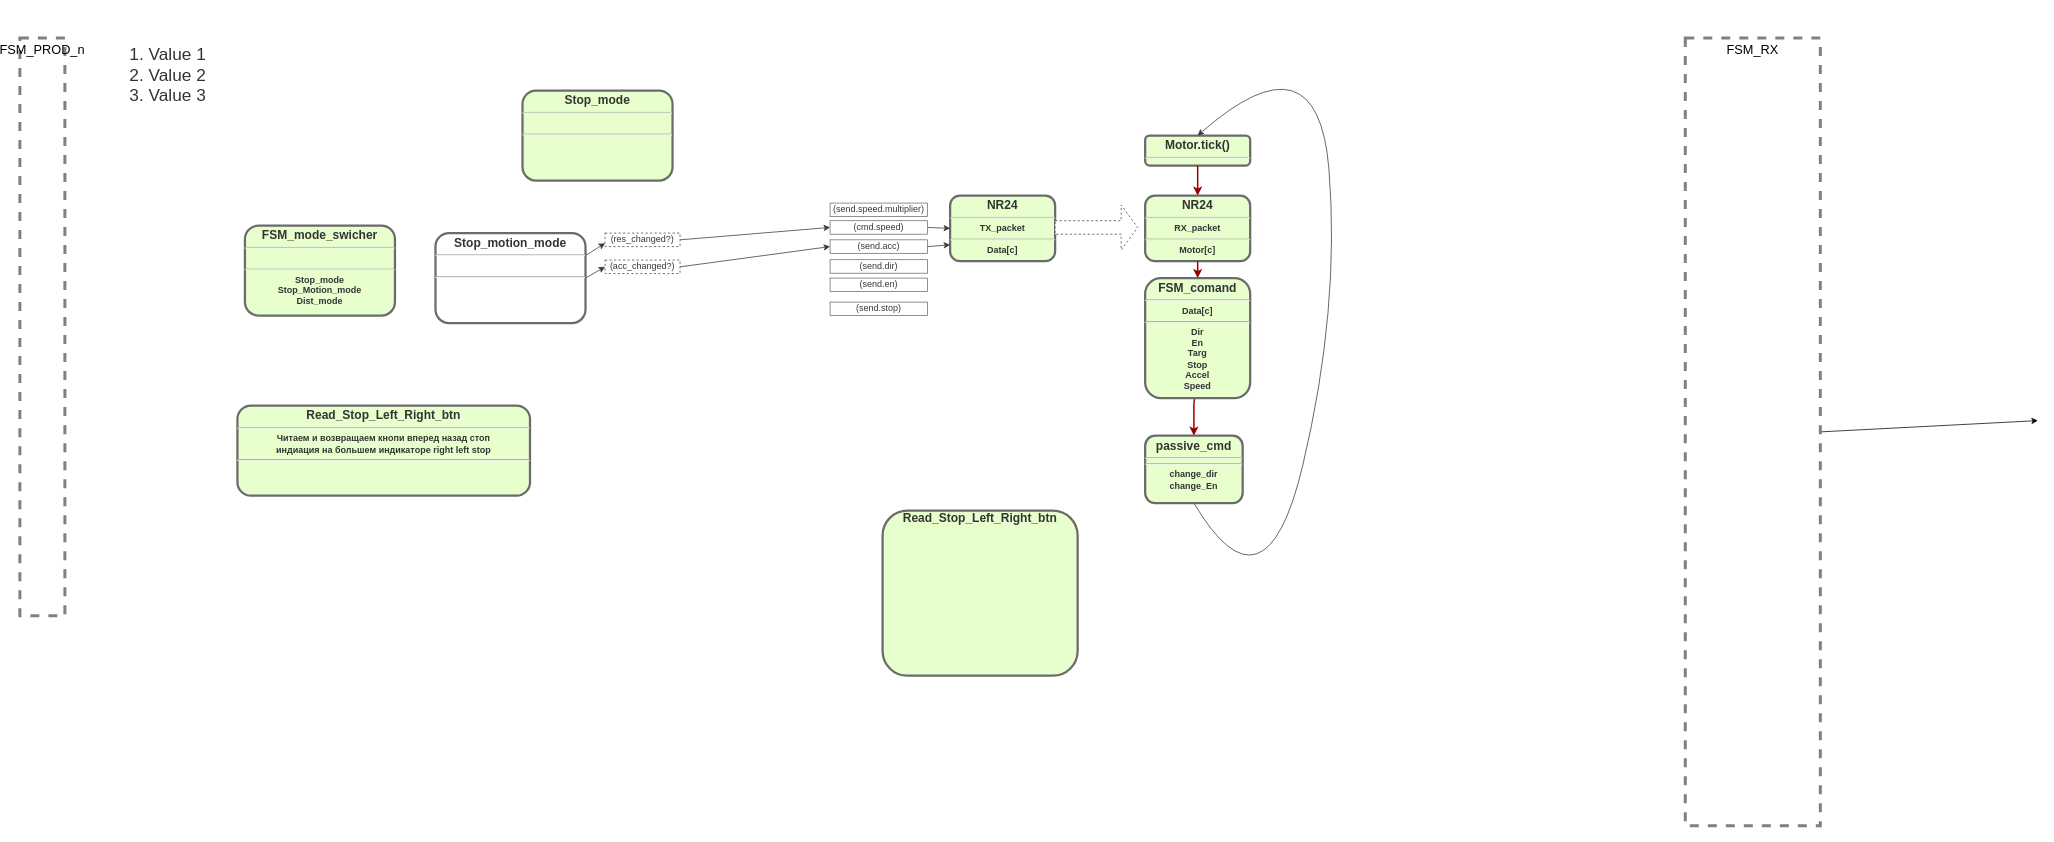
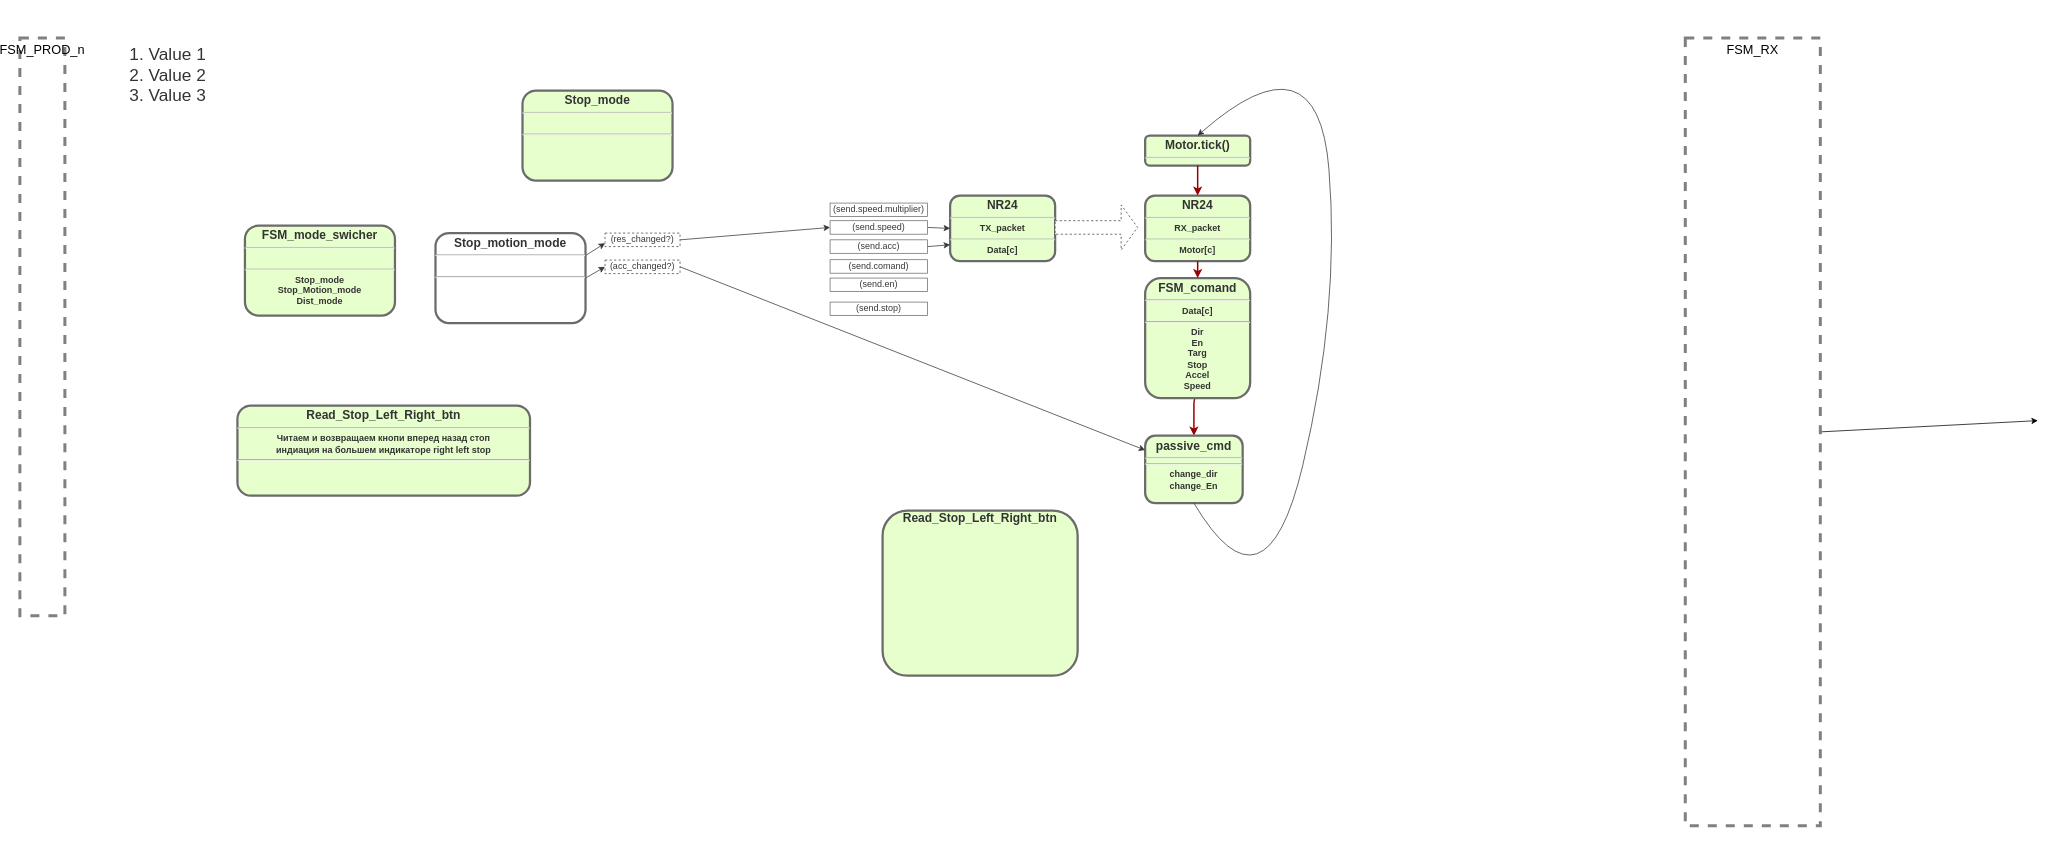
(878, 227) -> (878, 227)
(753, 257) -> (910, 357)
(878, 266) -> (878, 266)
